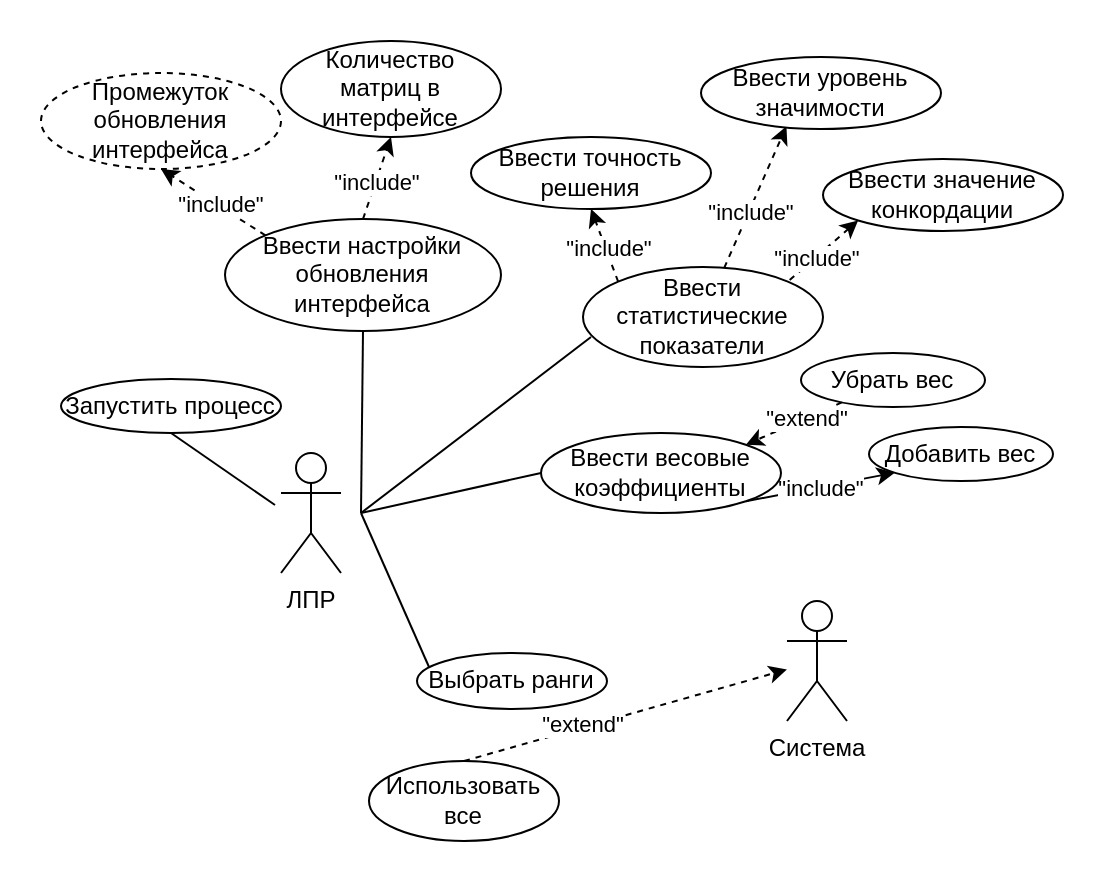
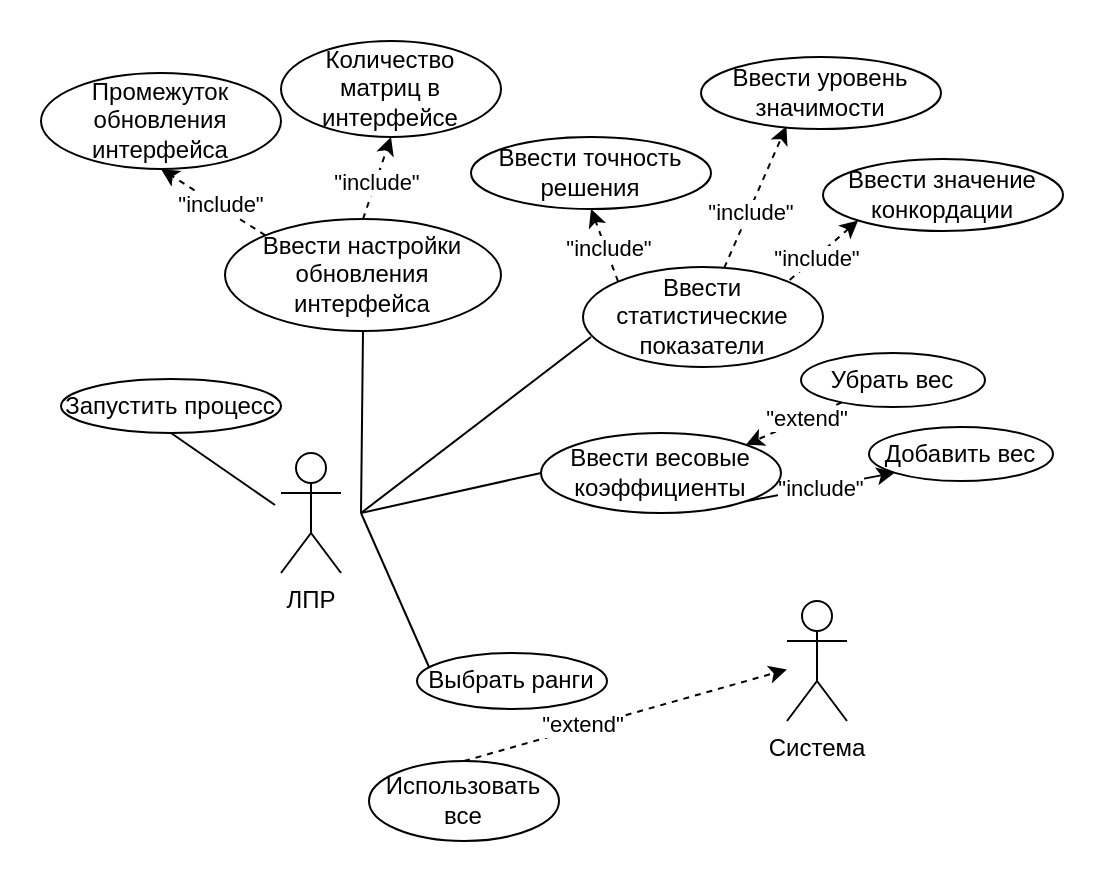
(161, 121) -> (161, 121)
